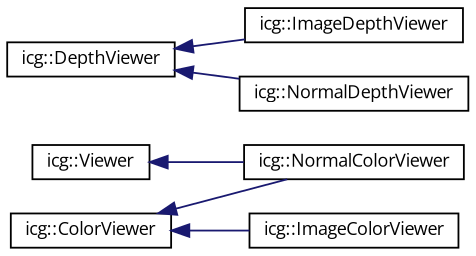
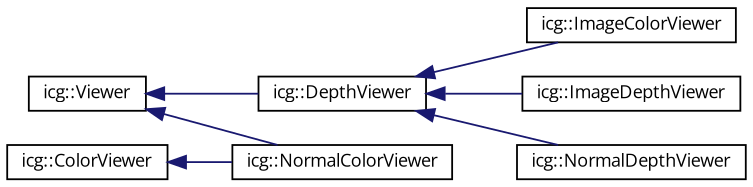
none -> (212, 94)
(220, 231) -> (496, 57)
